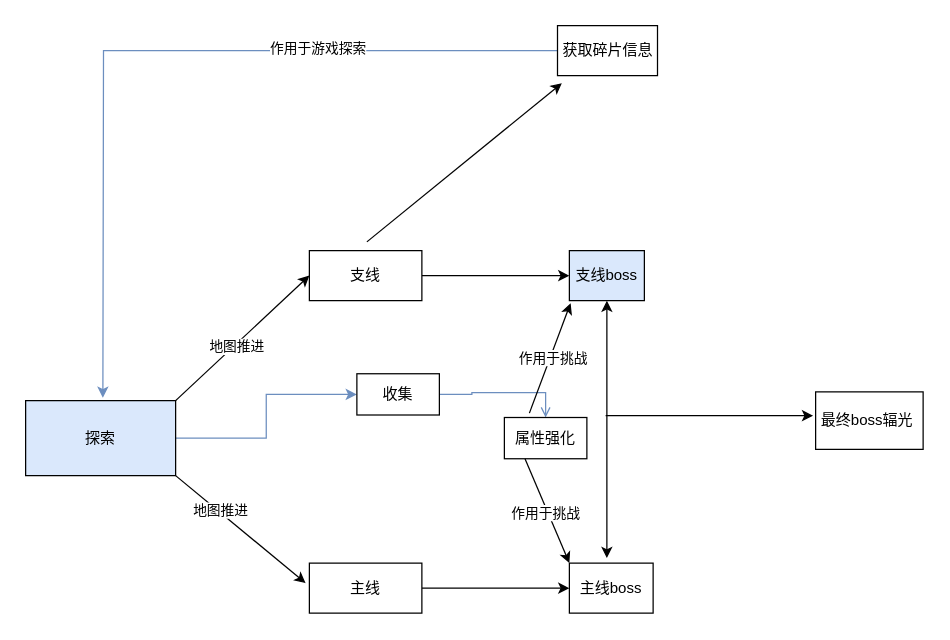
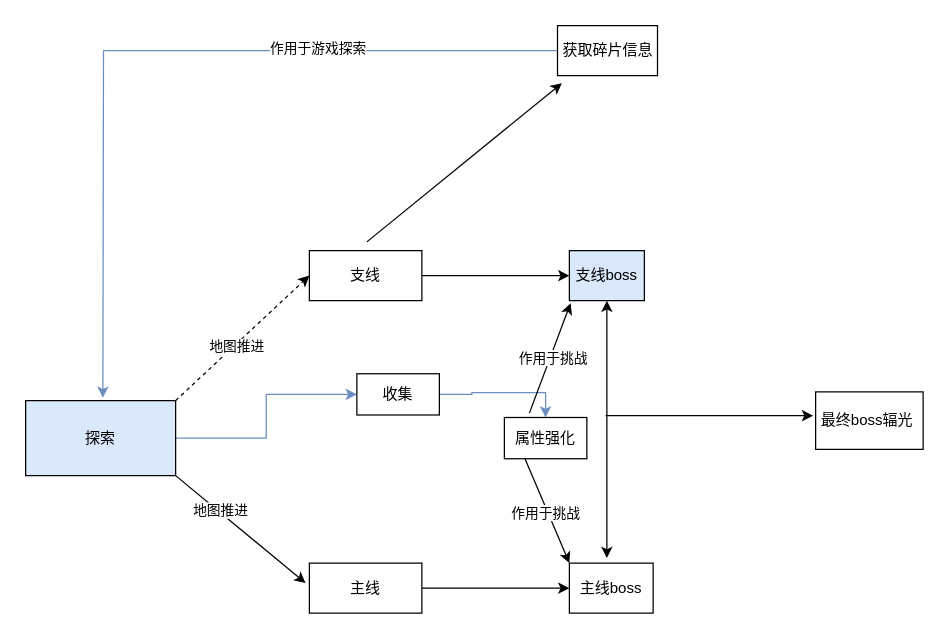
(272, 310) -> (272, 310)
(546, 409) -> (546, 407)
